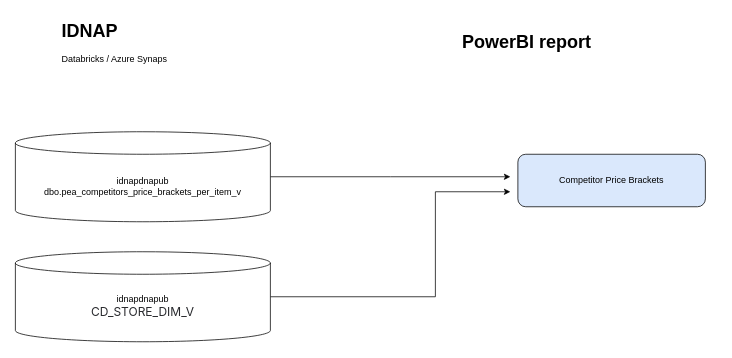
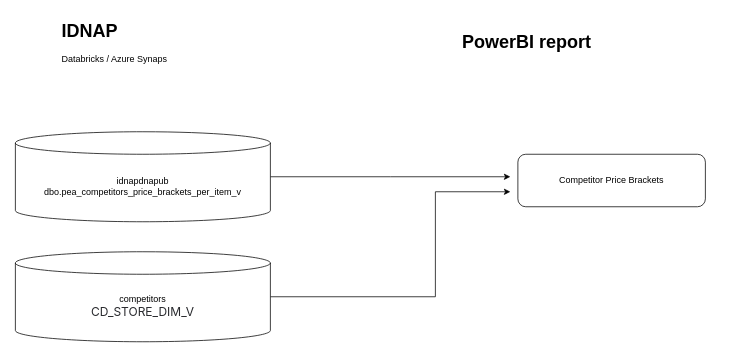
(612, 180) -> (612, 180)
(143, 306) -> (143, 306)
